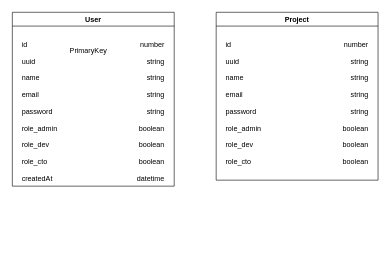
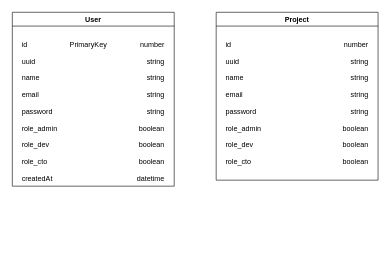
(90, 108) -> (90, 102)
